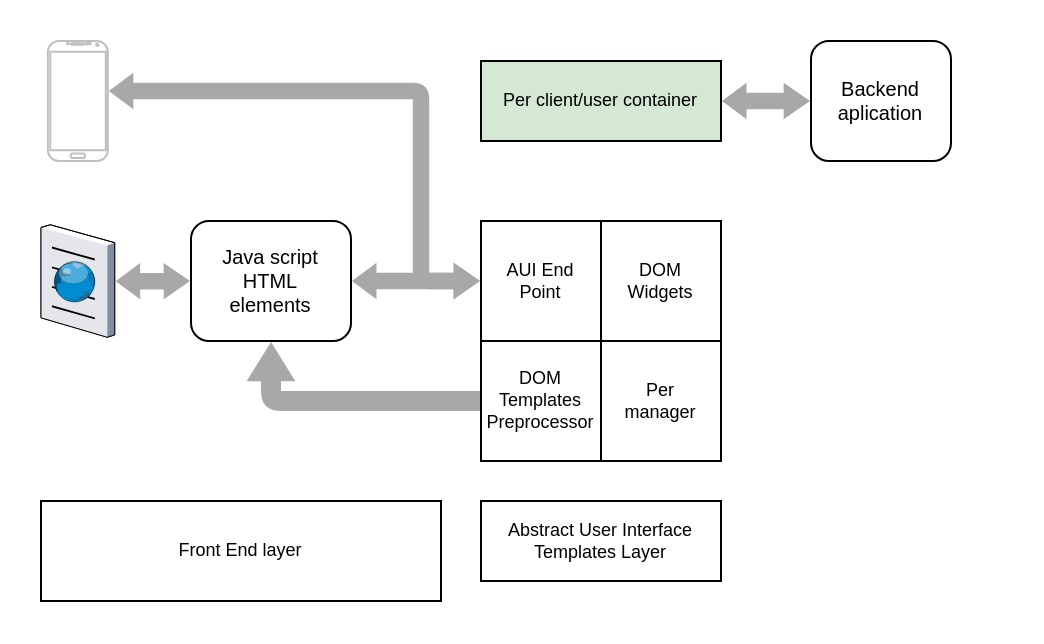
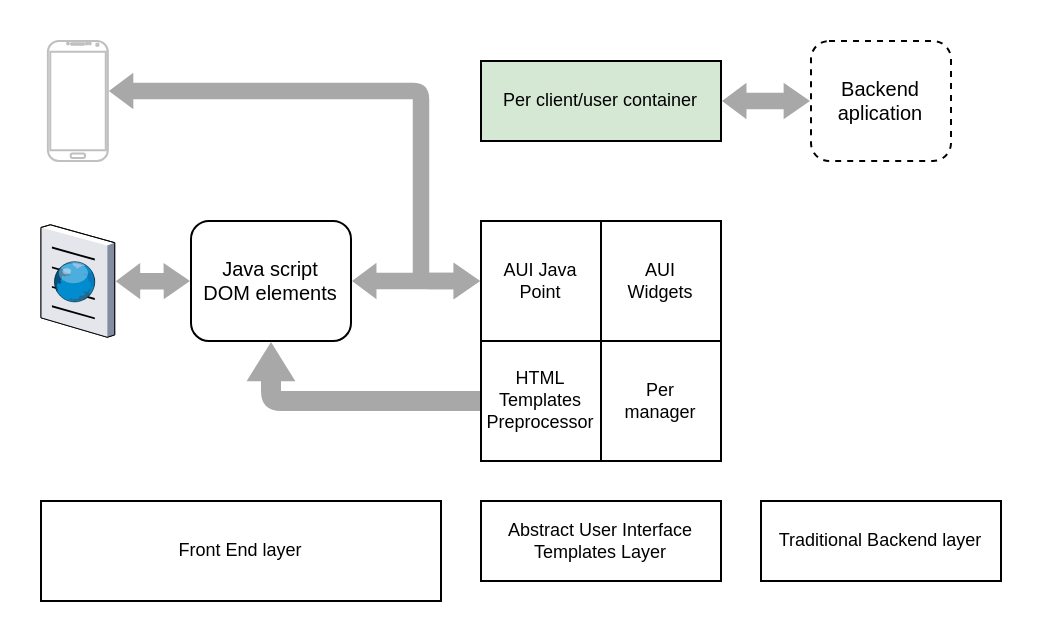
(881, 101) -> (881, 101)
(271, 281) -> (271, 281)
(541, 281) -> (541, 281)
(661, 281) -> (661, 281)
(541, 401) -> (541, 401)
none -> (881, 541)
